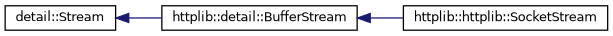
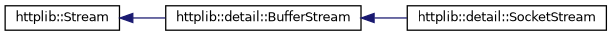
(60, 18) -> (62, 18)
(506, 18) -> (507, 18)
